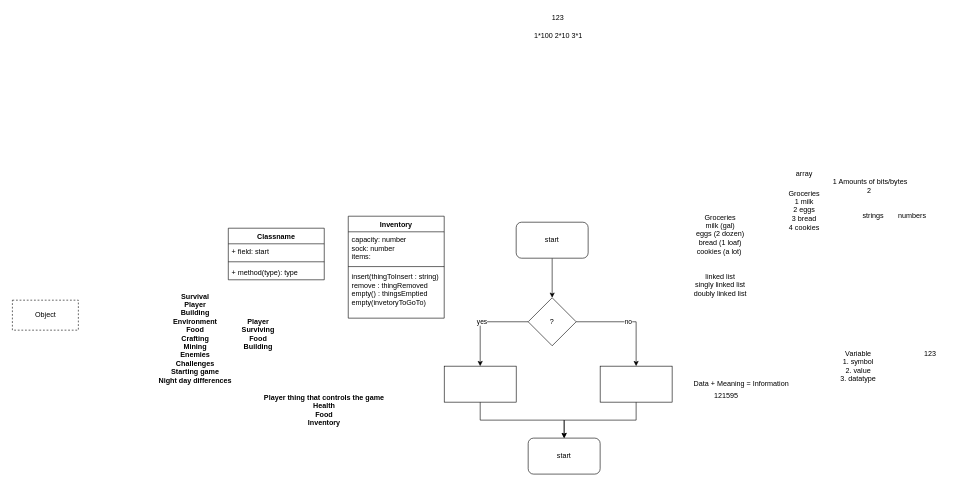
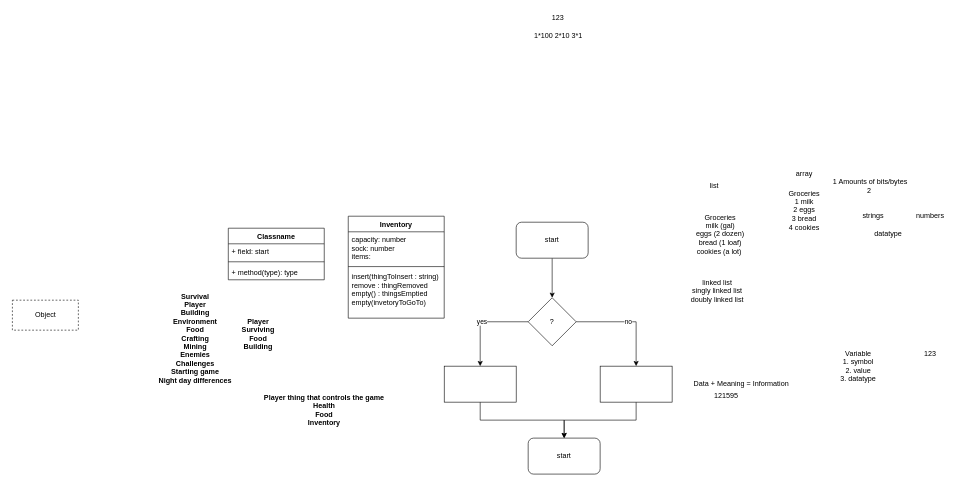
none -> (714, 186)
(912, 216) -> (930, 216)
none -> (888, 234)
(720, 285) -> (717, 291)
